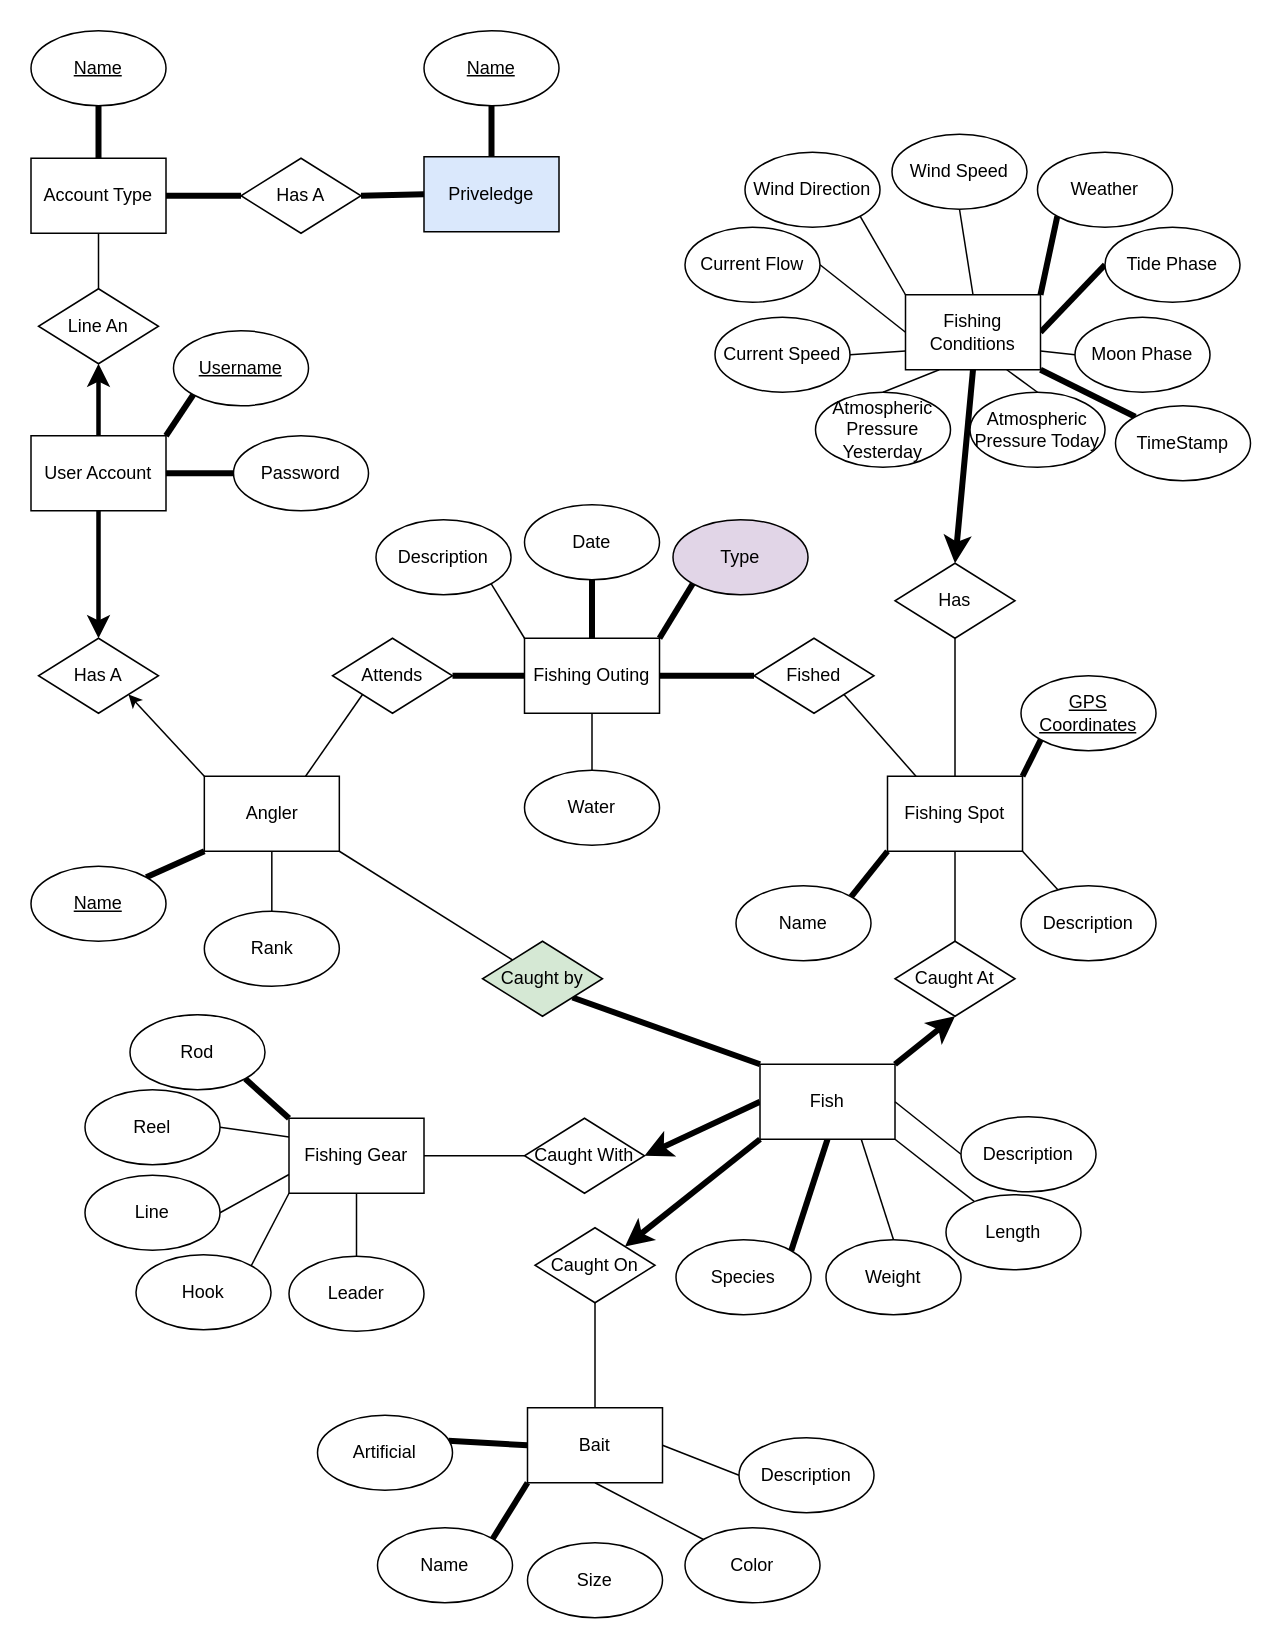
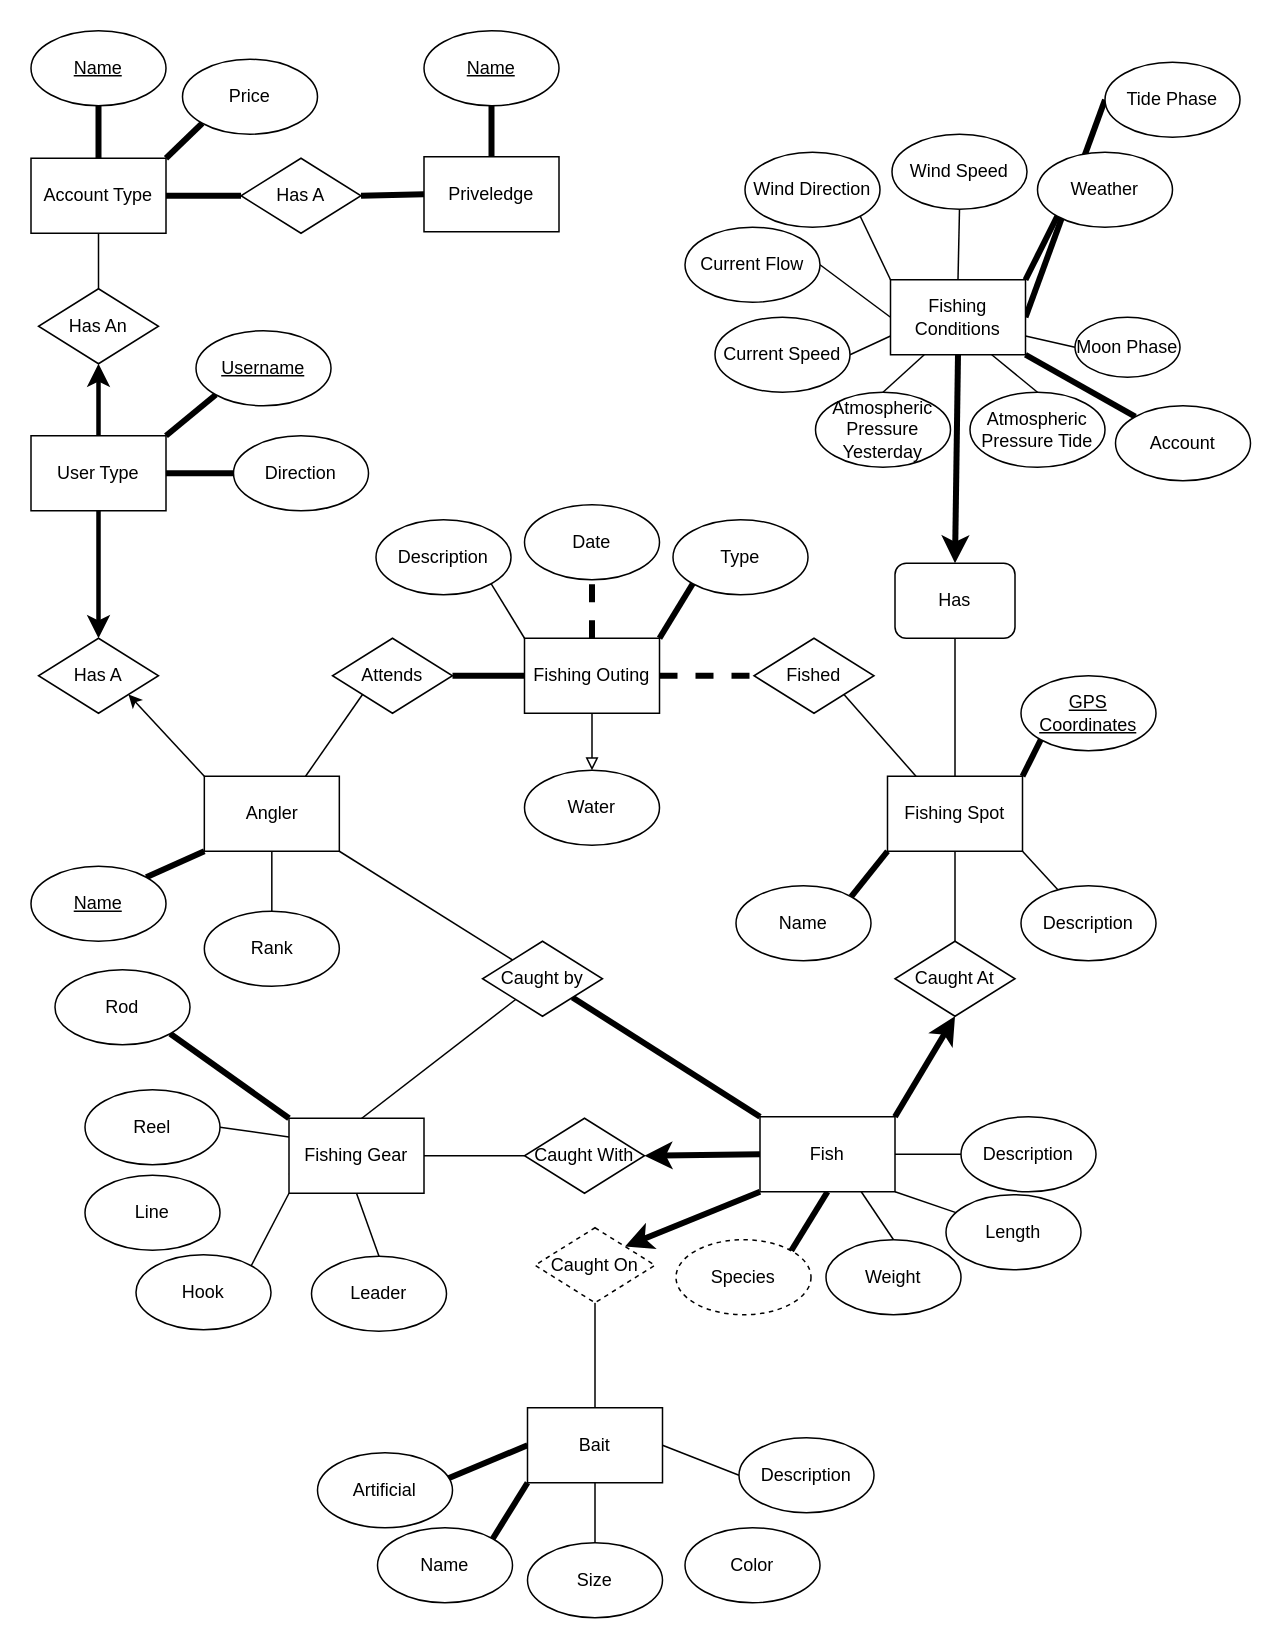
none -> (250, 97)
none -> (184, 141)
(491, 194) -> (491, 194)
(1172, 265) -> (1172, 100)
(98, 326) -> (98, 326)
(973, 332) -> (958, 317)
(1142, 355) -> (1127, 347)
(241, 368) -> (263, 368)
(1037, 430) -> (1037, 430)
(1183, 443) -> (1183, 443)
(98, 473) -> (98, 473)
(301, 473) -> (301, 473)
(740, 557) -> (740, 557)
(955, 601) -> (955, 601)
(592, 611) -> (592, 611)
(686, 676) -> (686, 676)
(592, 761) -> (592, 756)
(542, 979) -> (542, 979)
(197, 1052) -> (122, 1007)
(827, 1102) -> (827, 1154)
(254, 1194) -> (439, 1059)
(595, 1265) -> (595, 1265)
(743, 1277) -> (743, 1277)
(356, 1294) -> (379, 1294)
(385, 1453) -> (385, 1490)
(649, 1511) -> (595, 1513)
